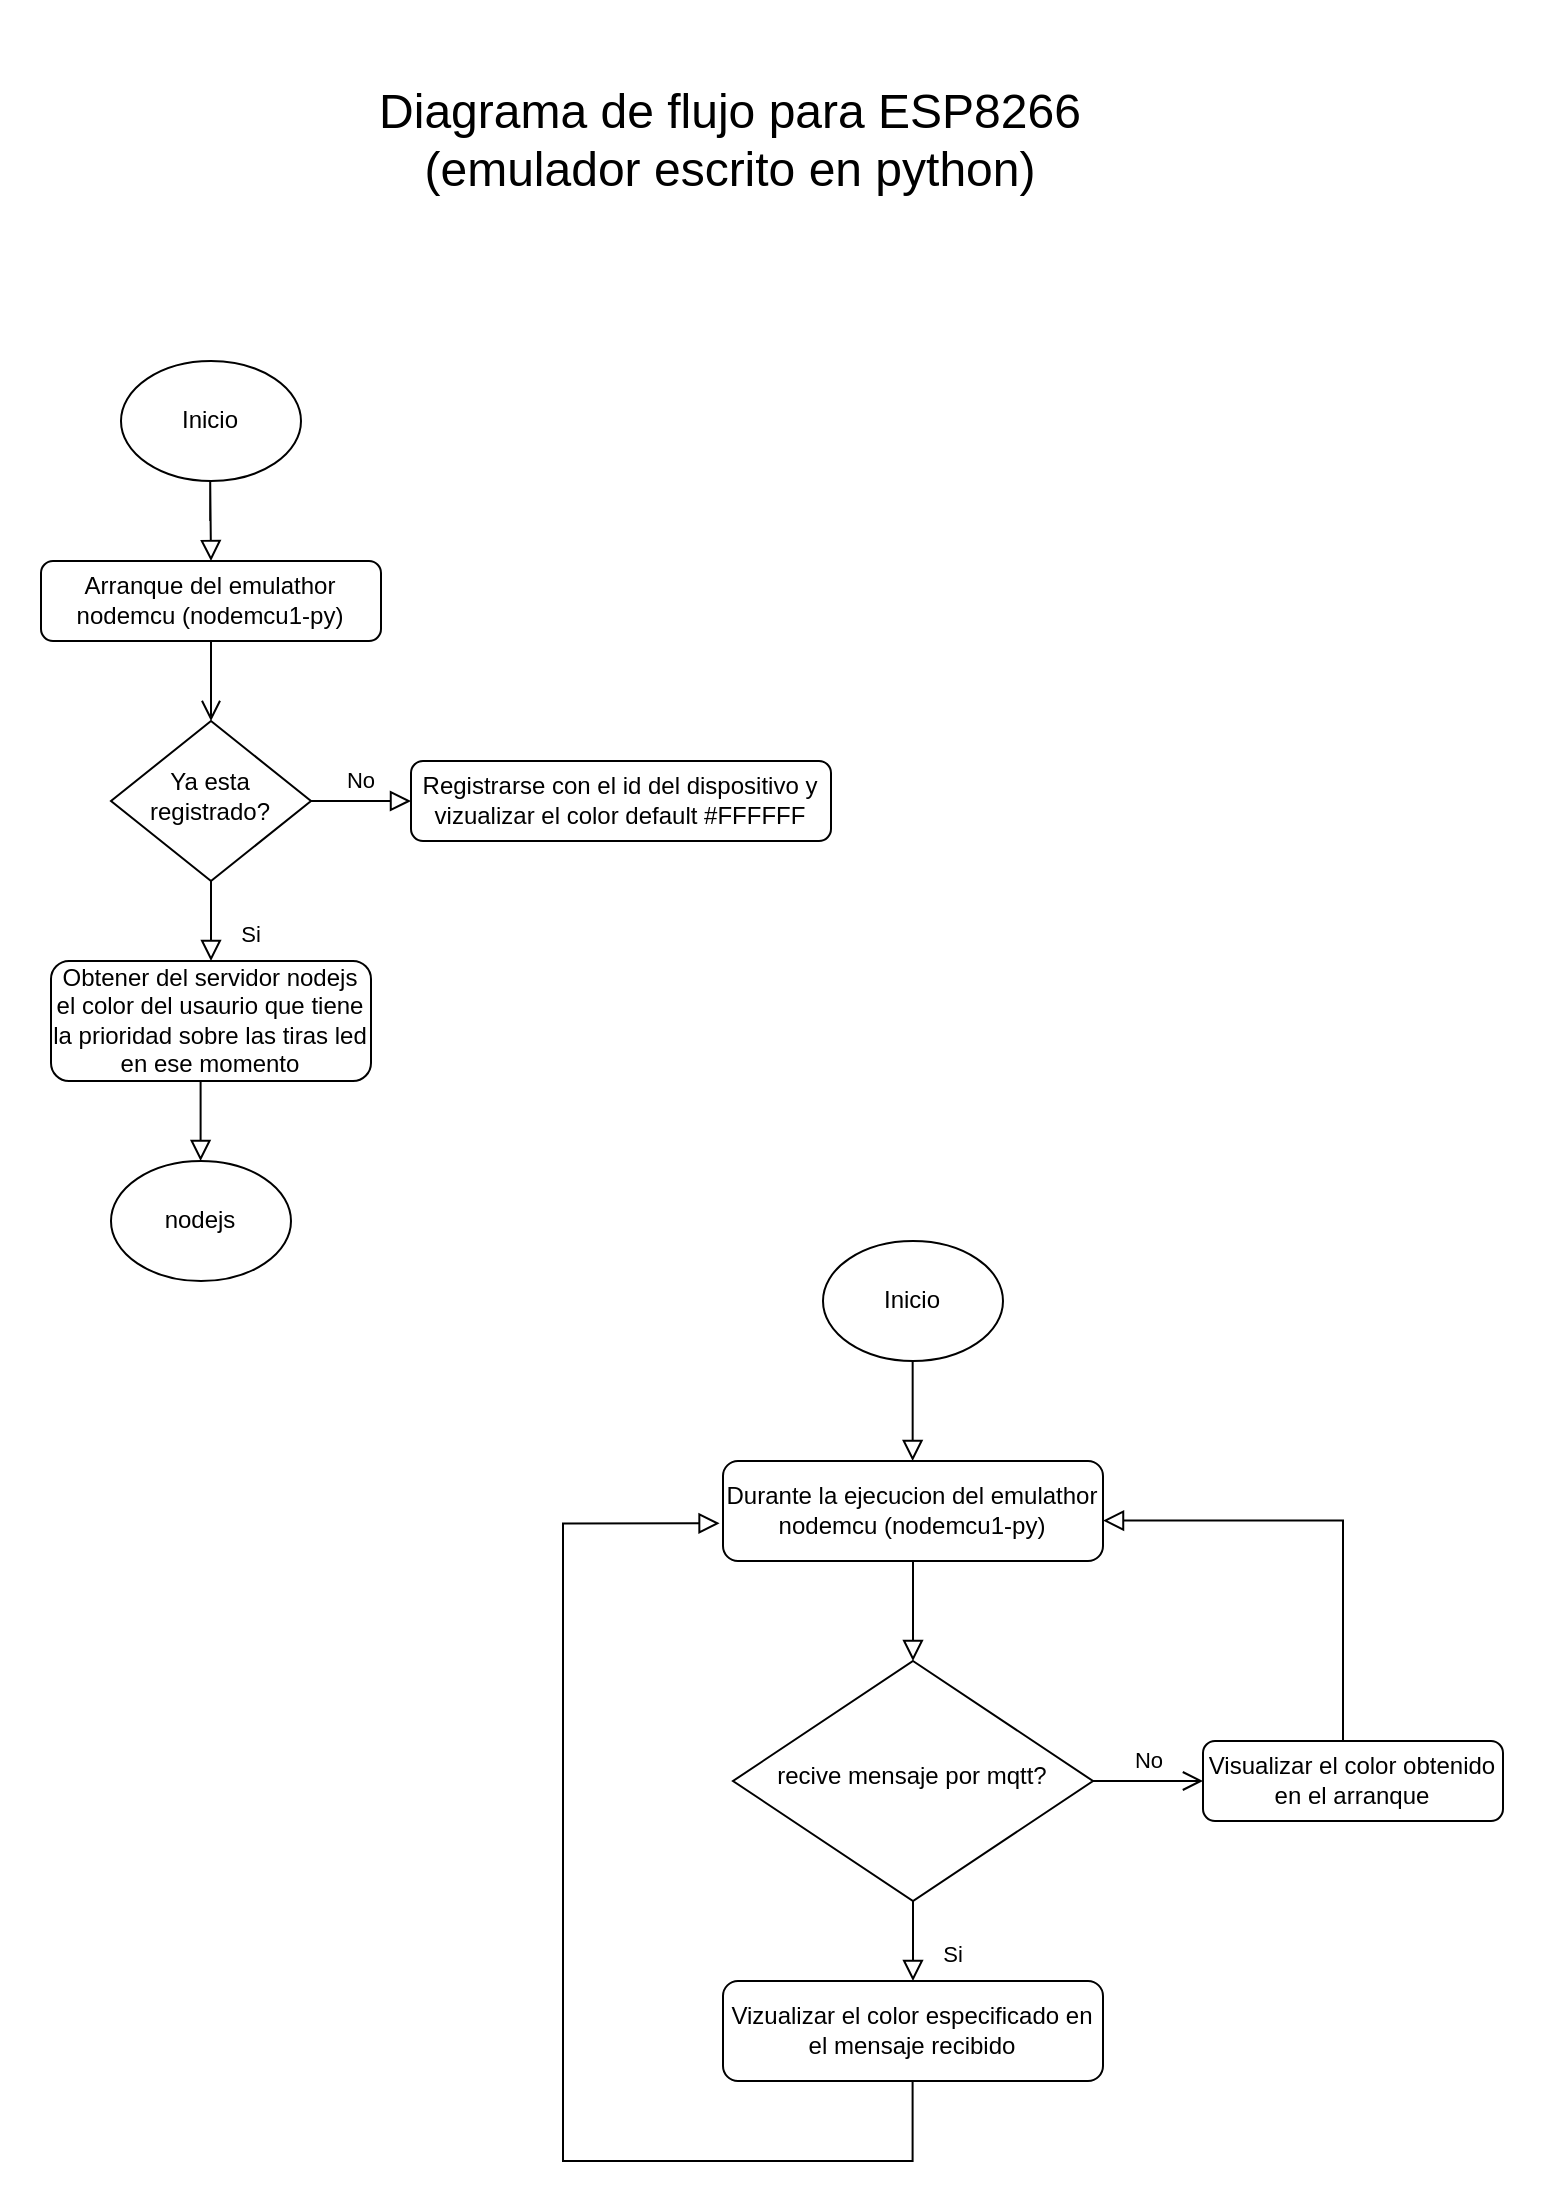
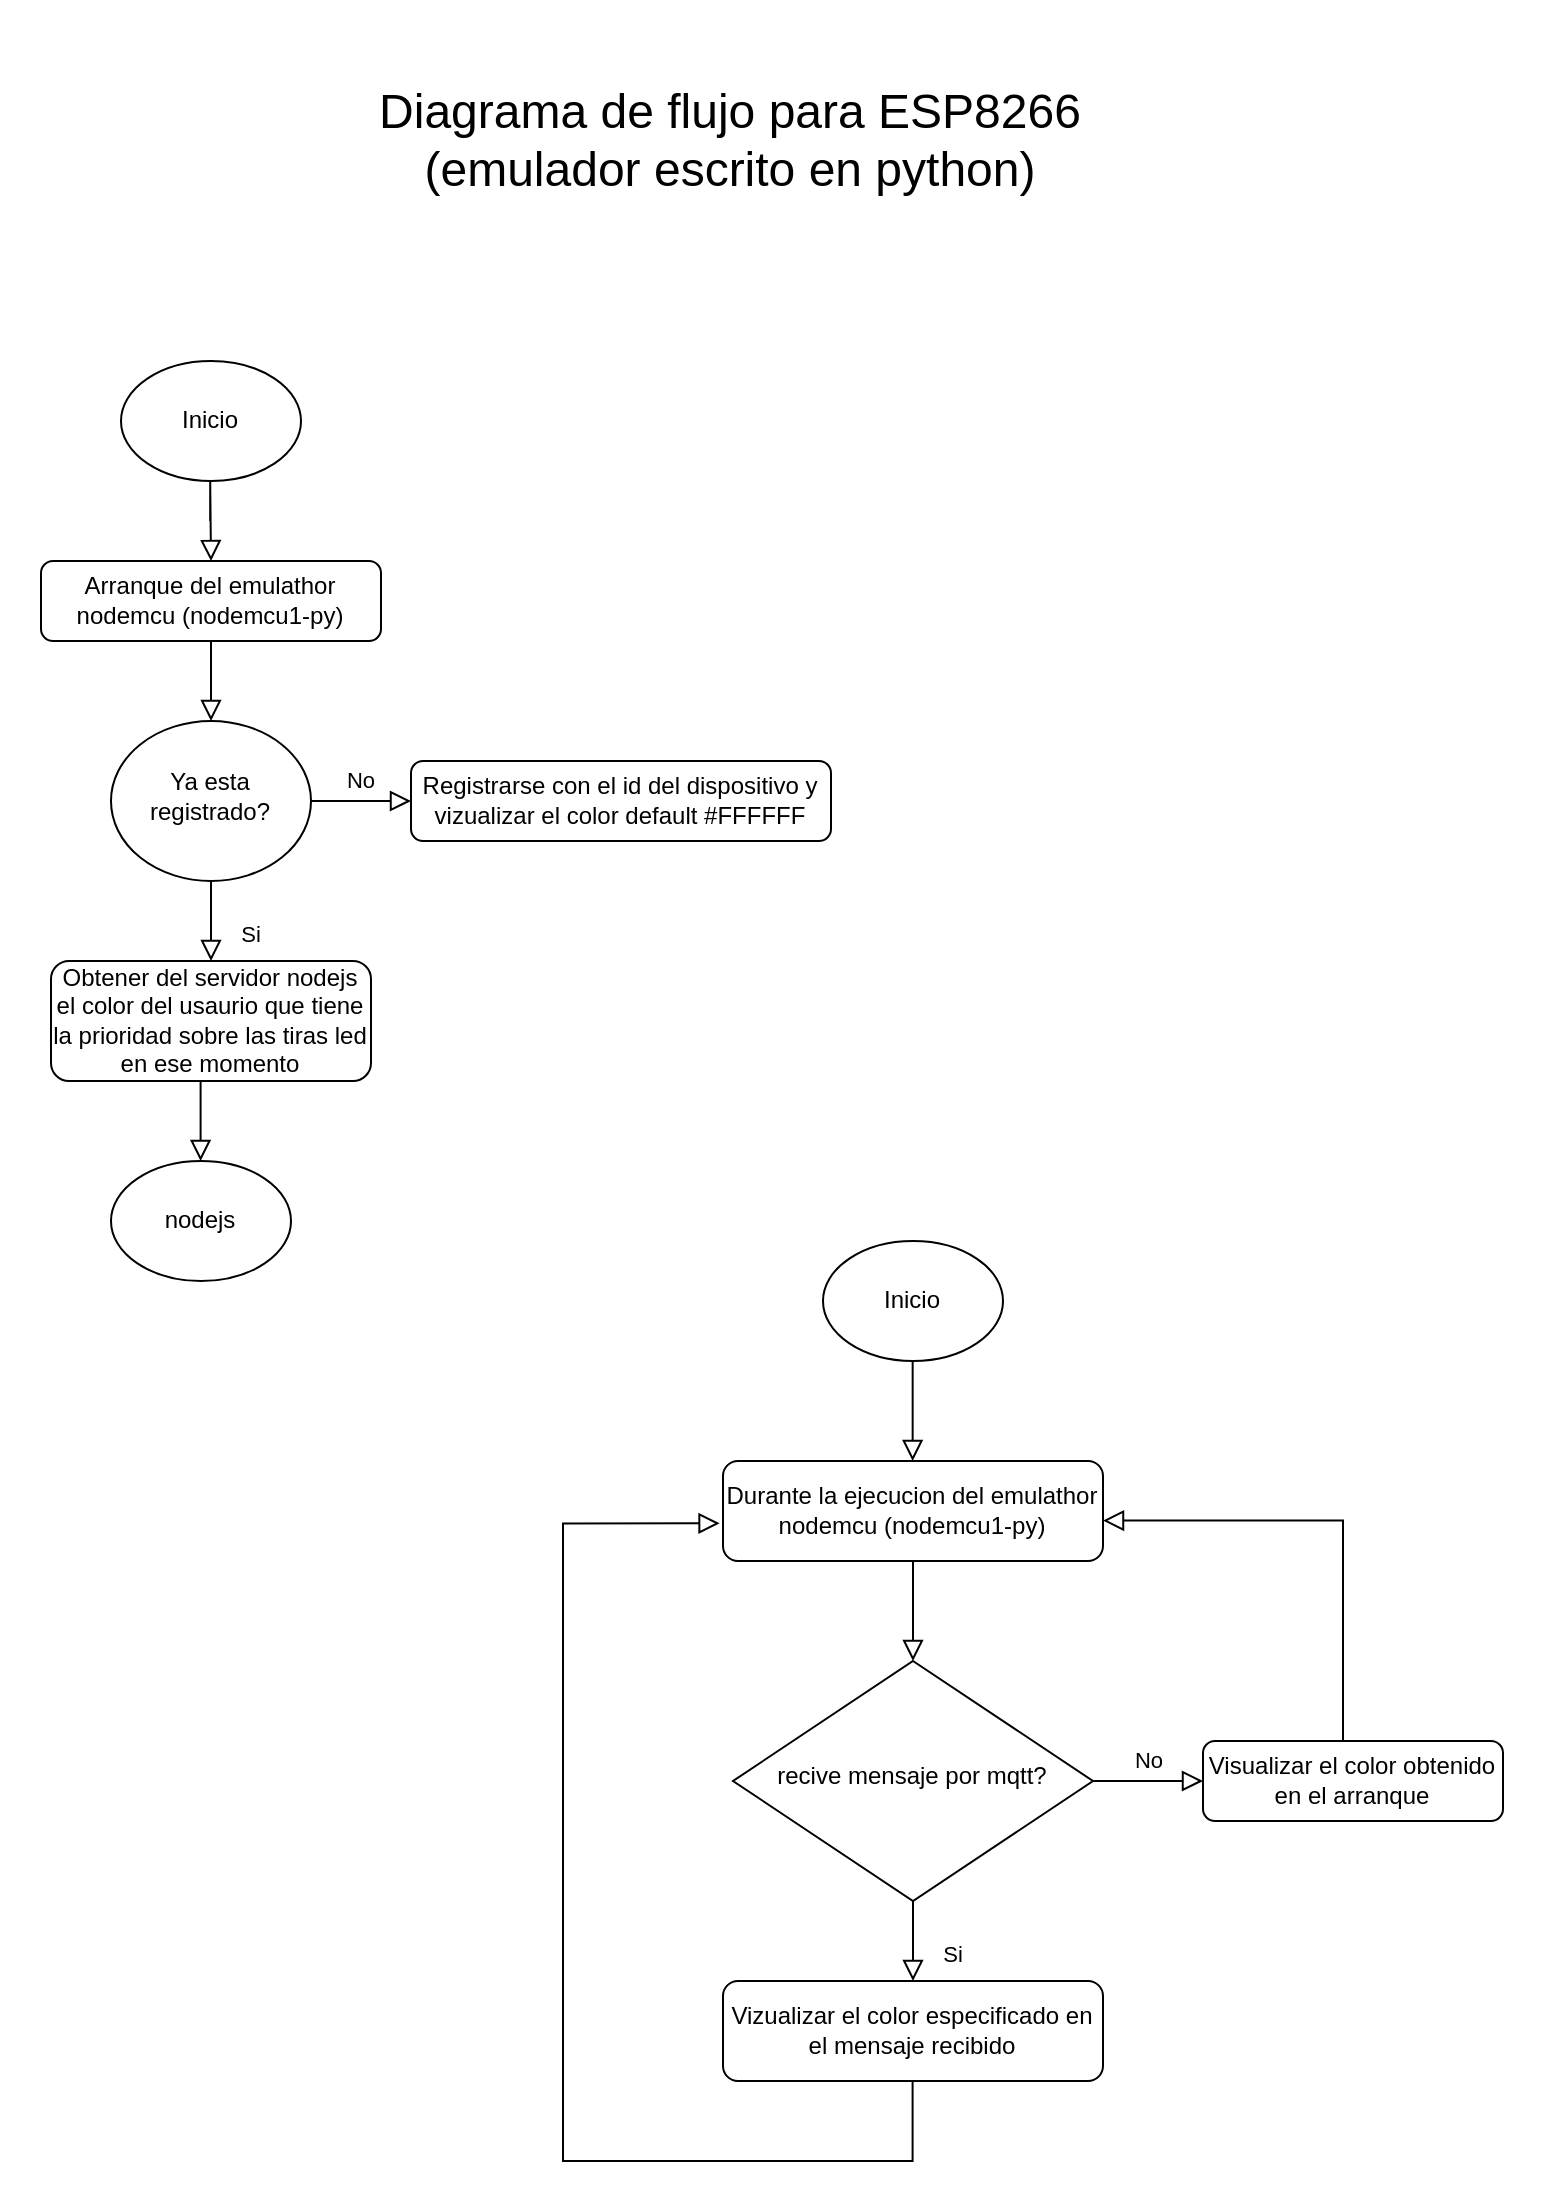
(211, 706) -> (211, 699)
(211, 801) -> (211, 801)
(1188, 1781) -> (1181, 1781)
